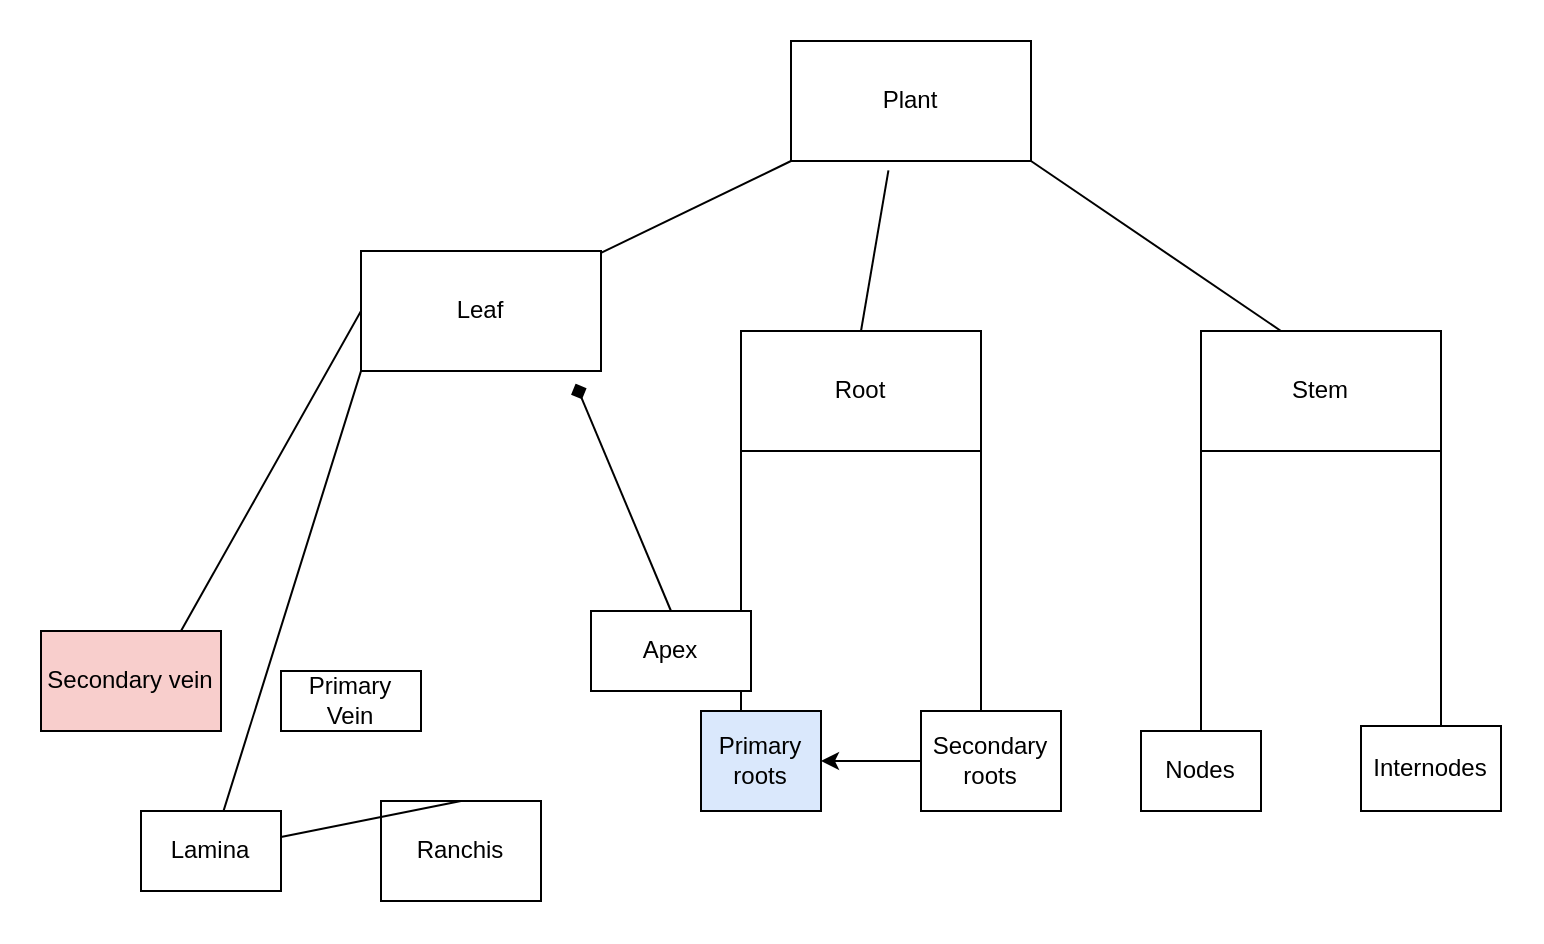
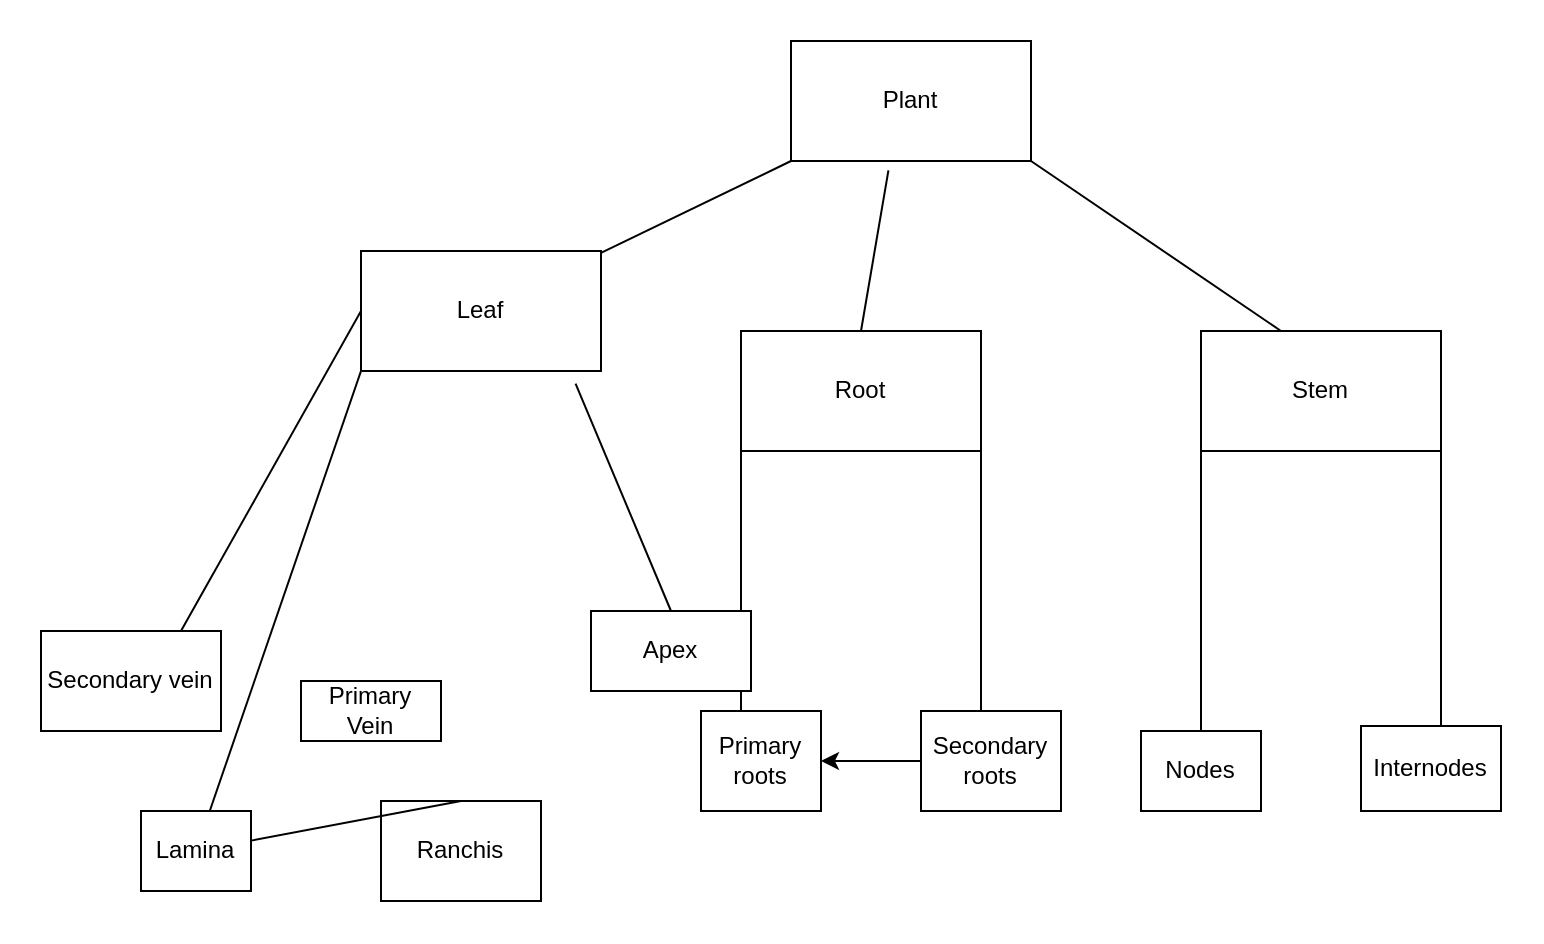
(582, 398) -> (579, 391)
(131, 681) -> (131, 681)
(351, 701) -> (371, 711)
(761, 761) -> (761, 761)
(211, 851) -> (196, 851)
